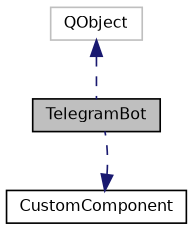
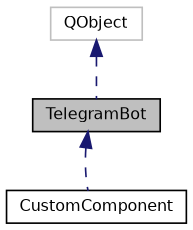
(107, 153) -> (86, 169)
